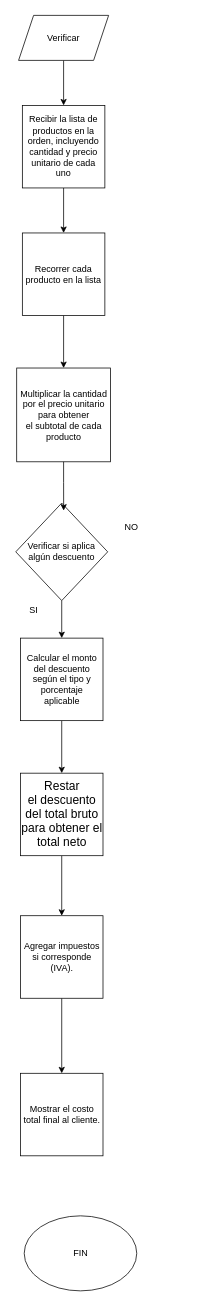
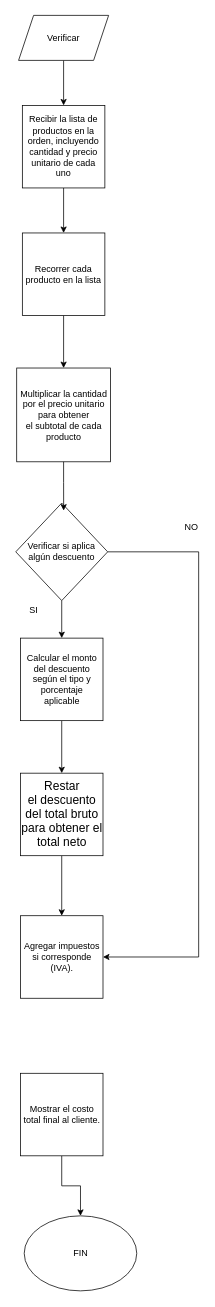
(131, 528) -> (191, 528)
none -> (198, 710)
(62, 1033) -> none
none -> (68, 1185)
